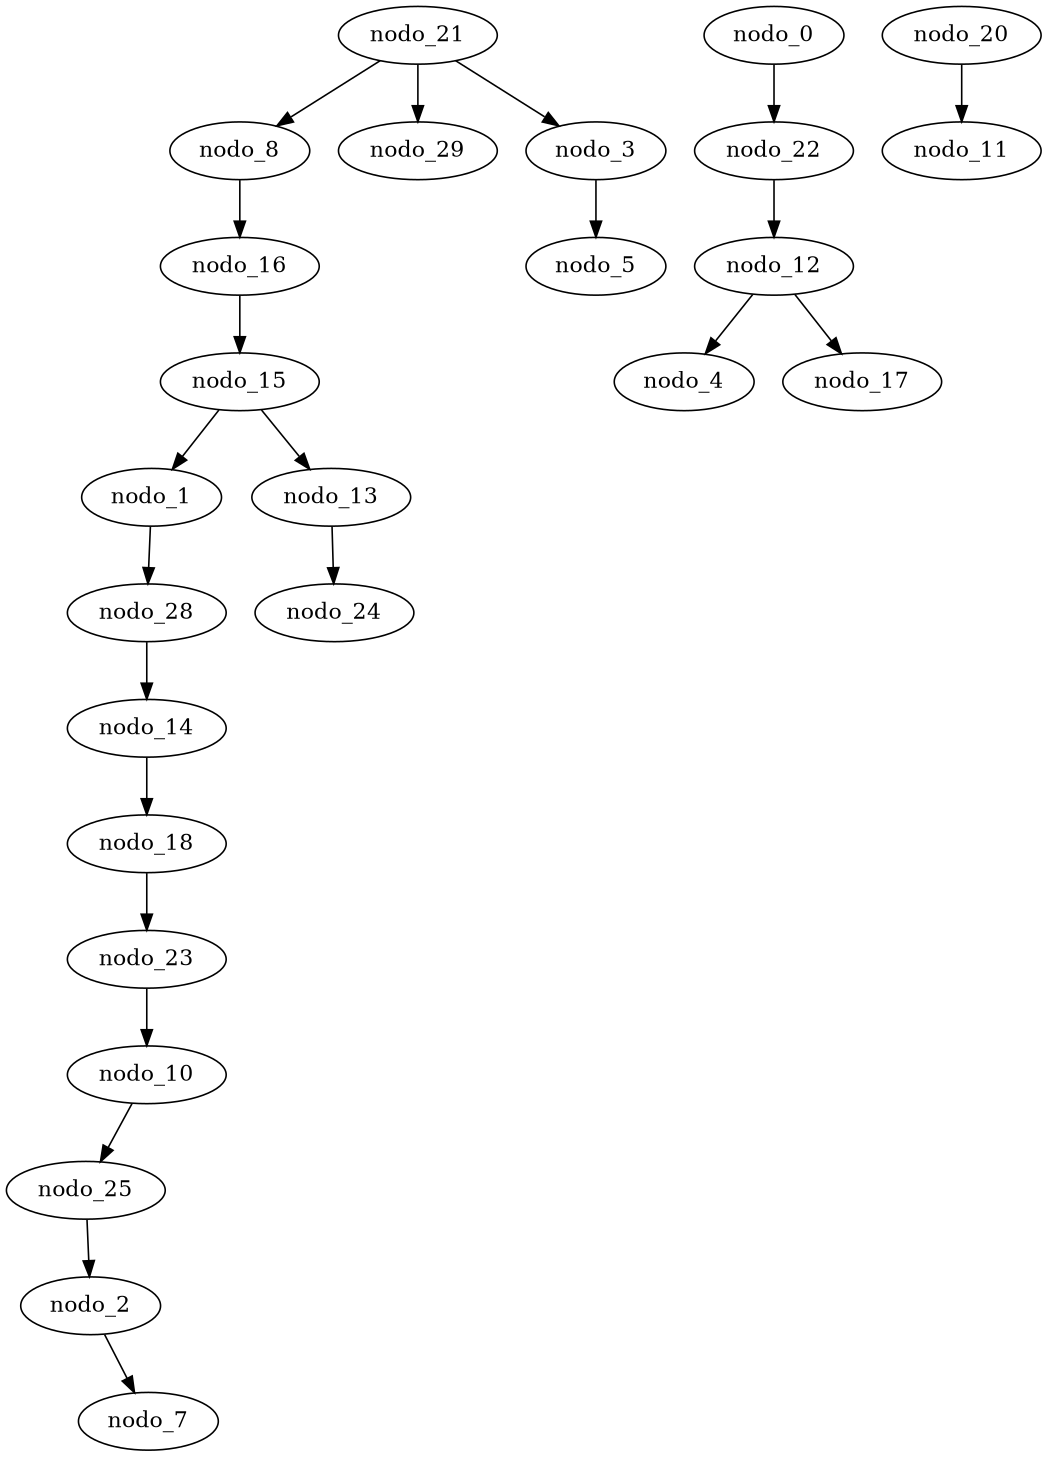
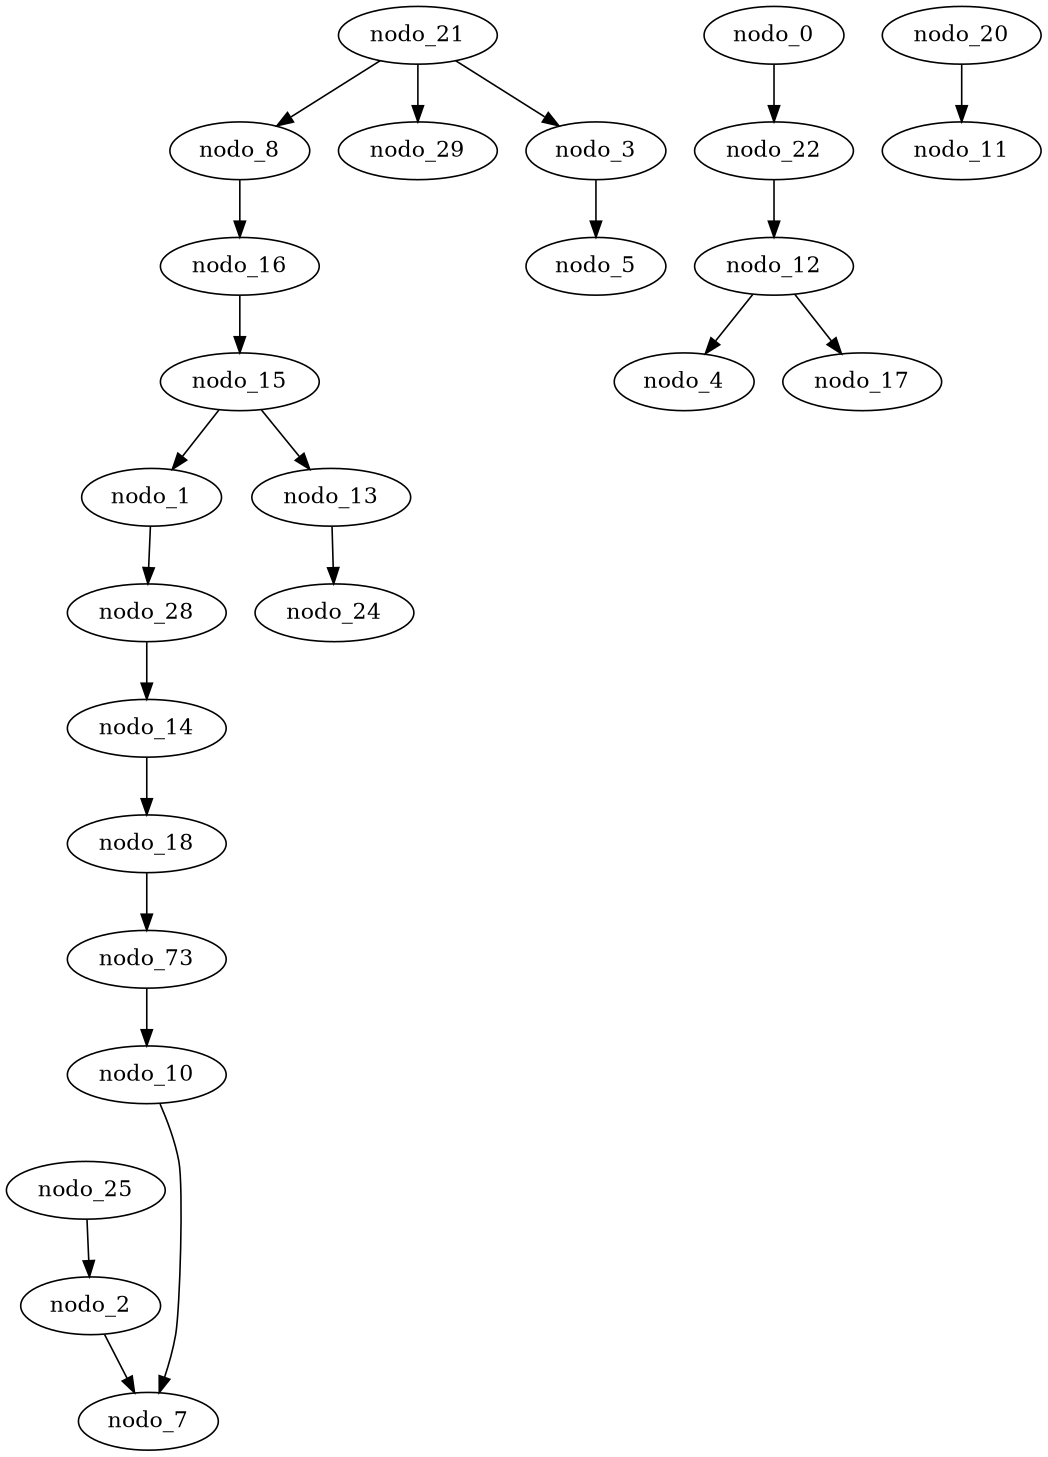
(147, 959) -> (147, 959)
(120, 1125) -> (181, 1240)
